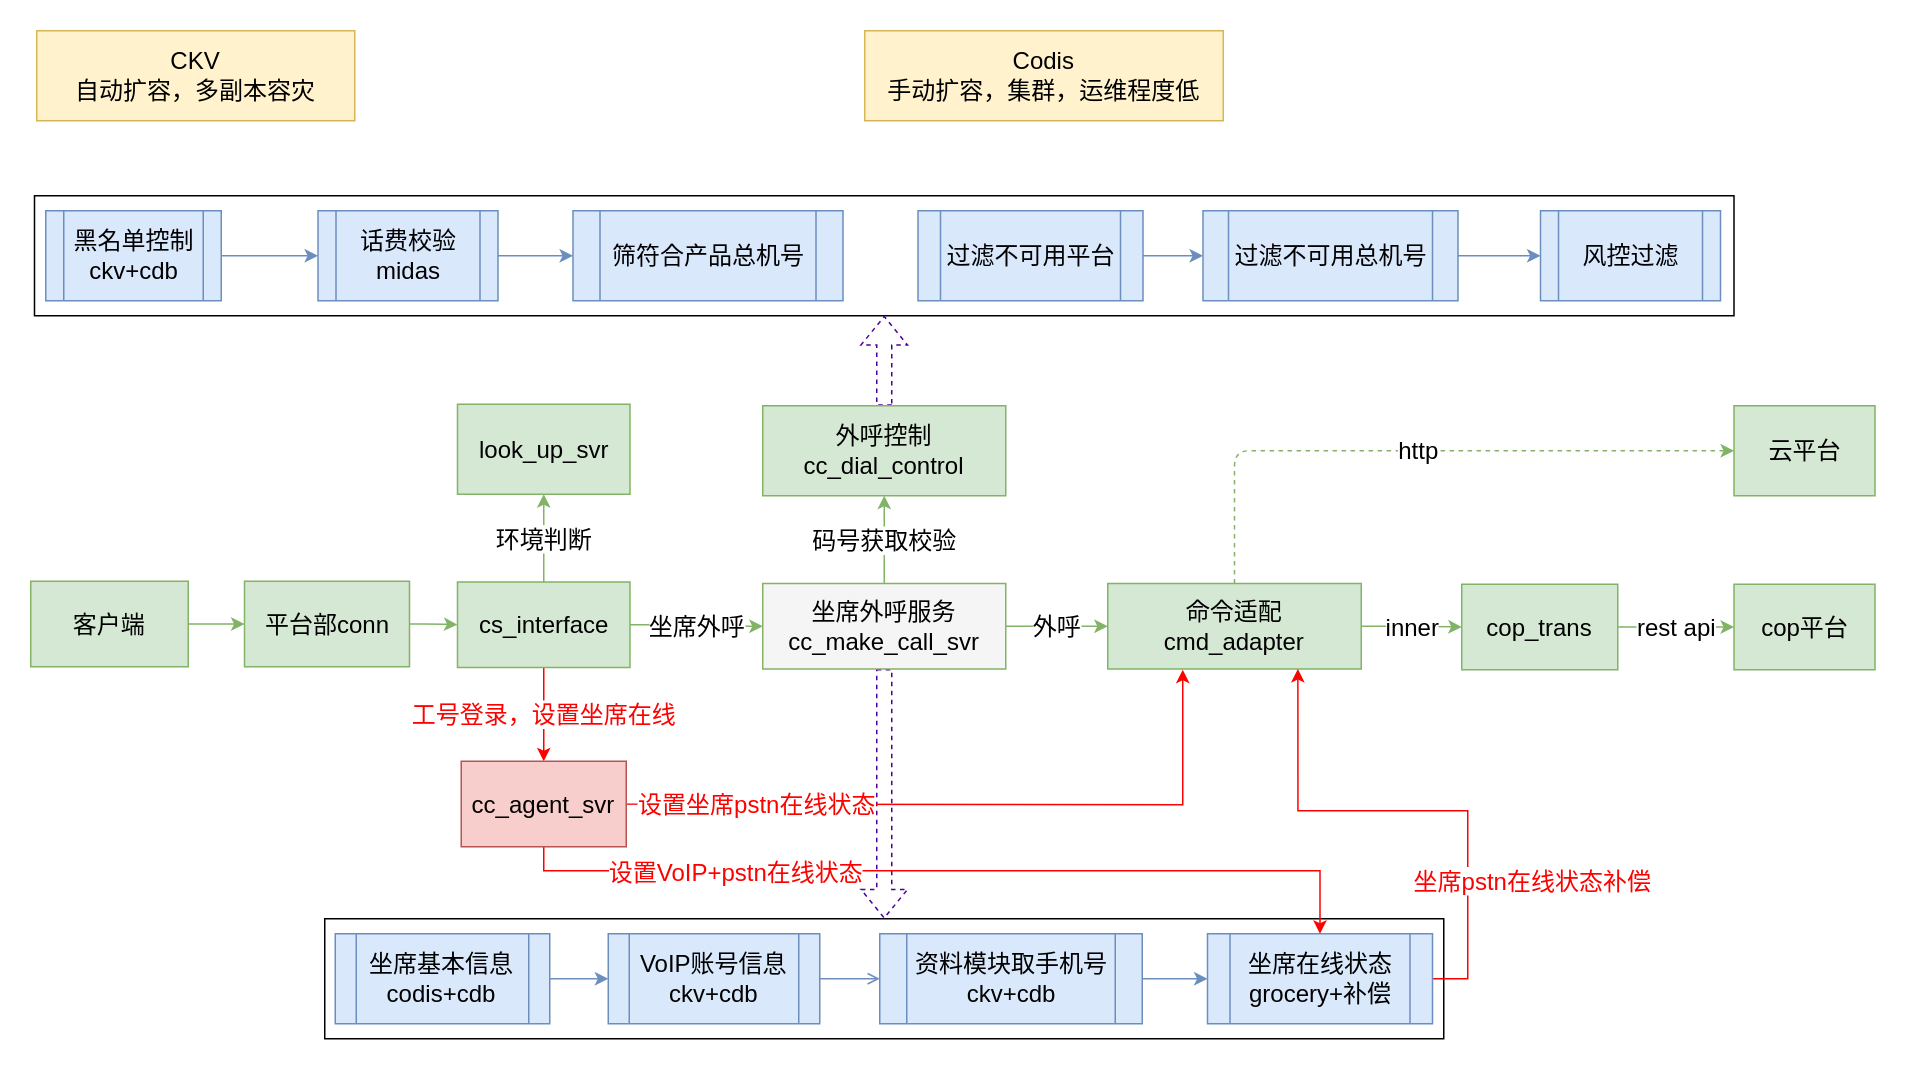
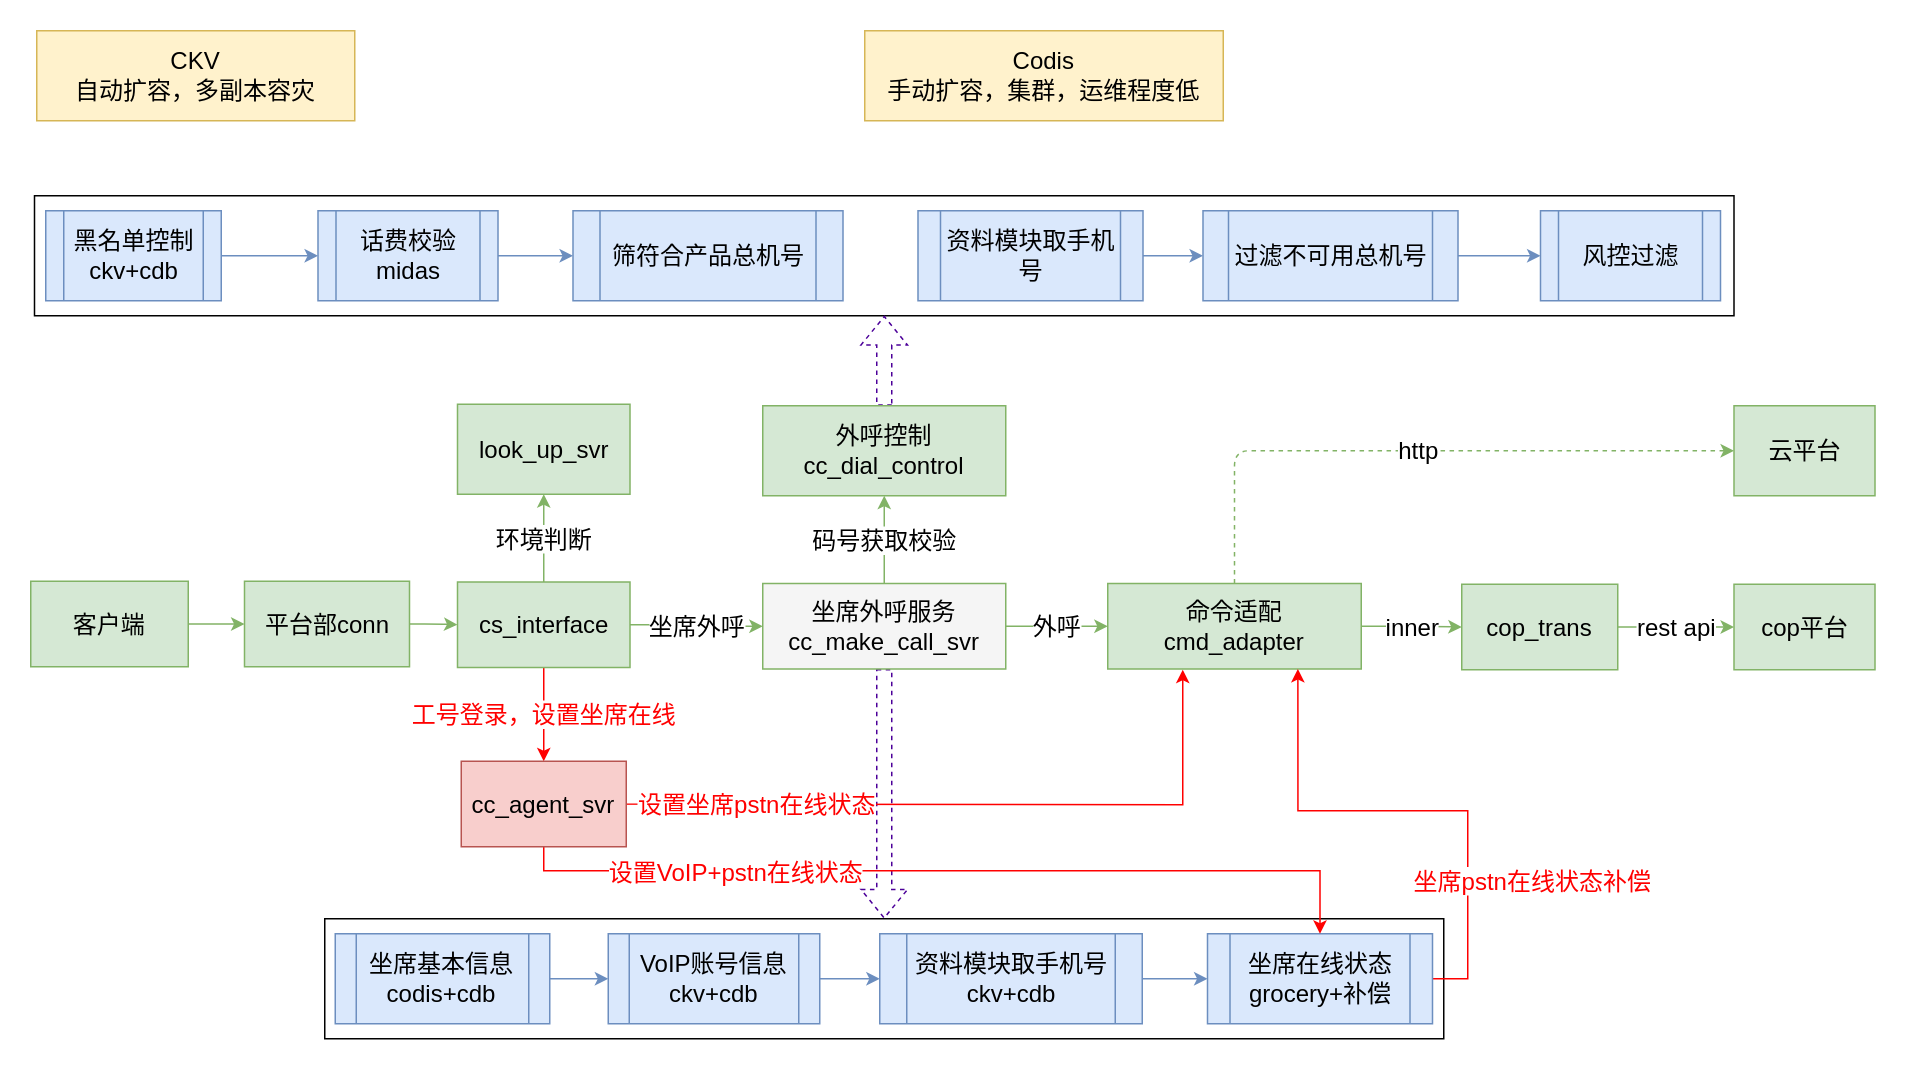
(1031, 256) -> (1031, 256)
(870, 979) -> (868, 979)
